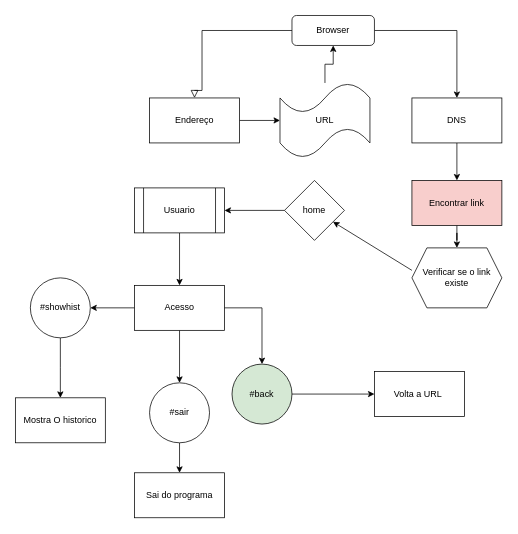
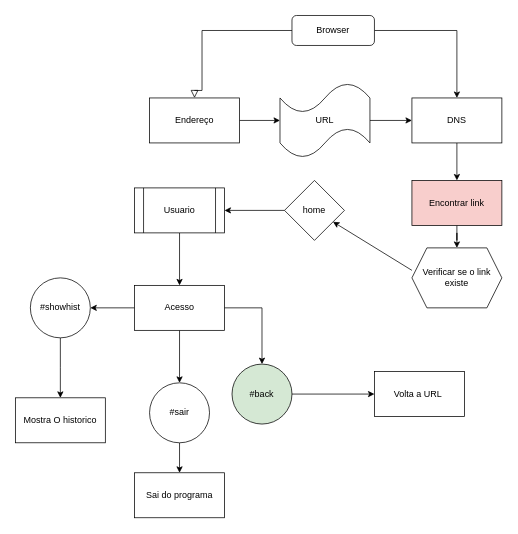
(333, 63) -> (388, 120)
